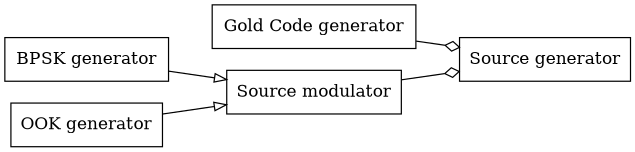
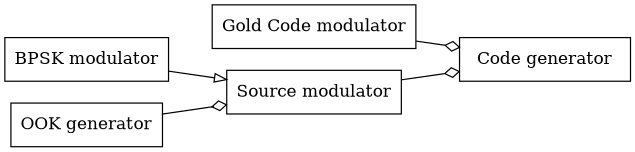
(314, 27) -> (314, 27)
(87, 59) -> (87, 59)
(545, 59) -> (545, 59)
(188, 110) -> (188, 110)
